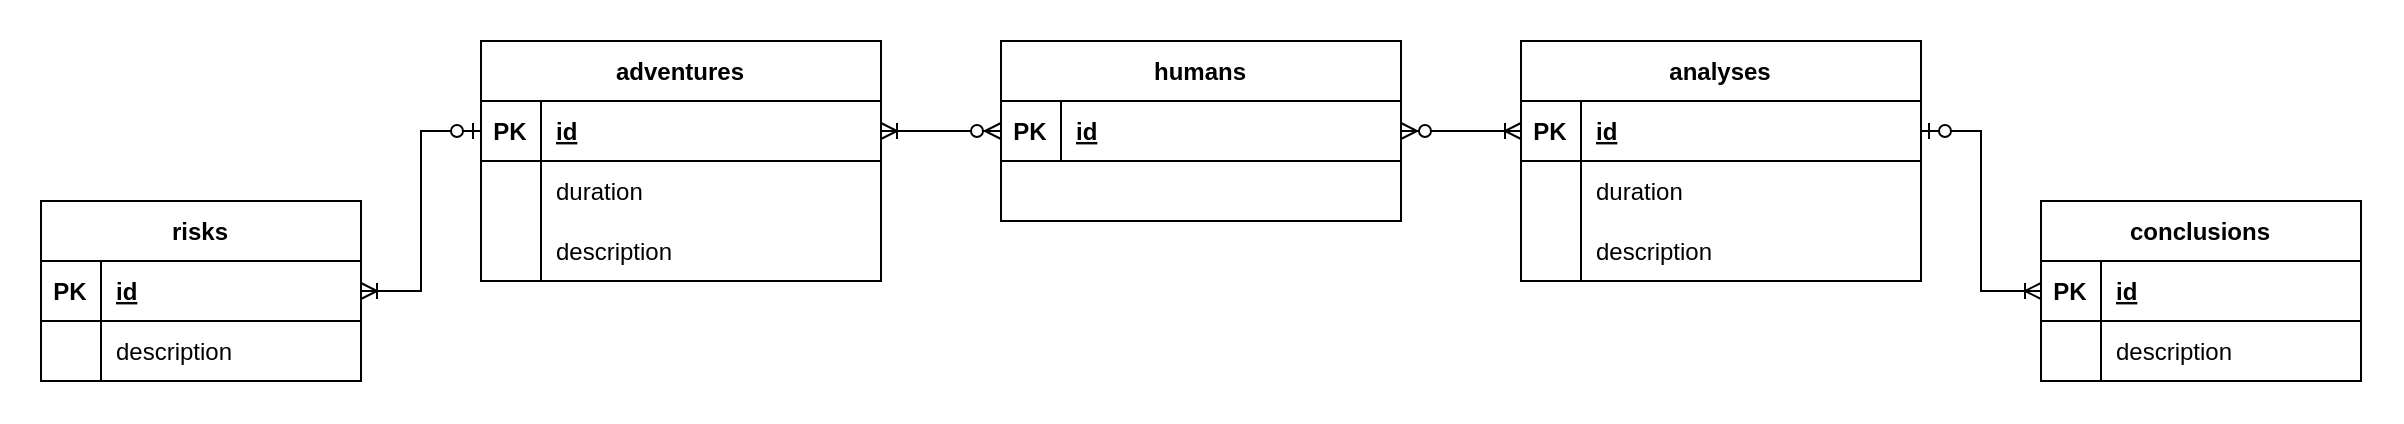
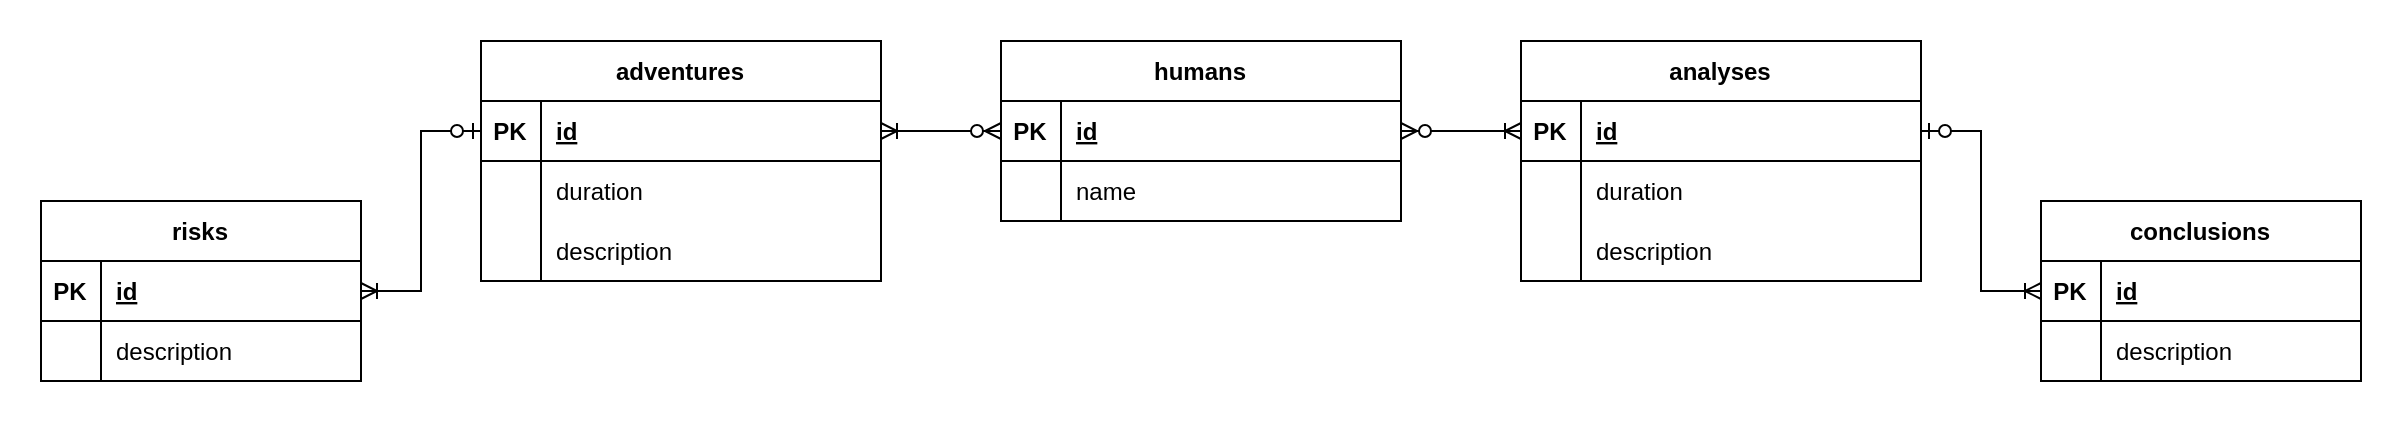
none -> (1231, 191)
